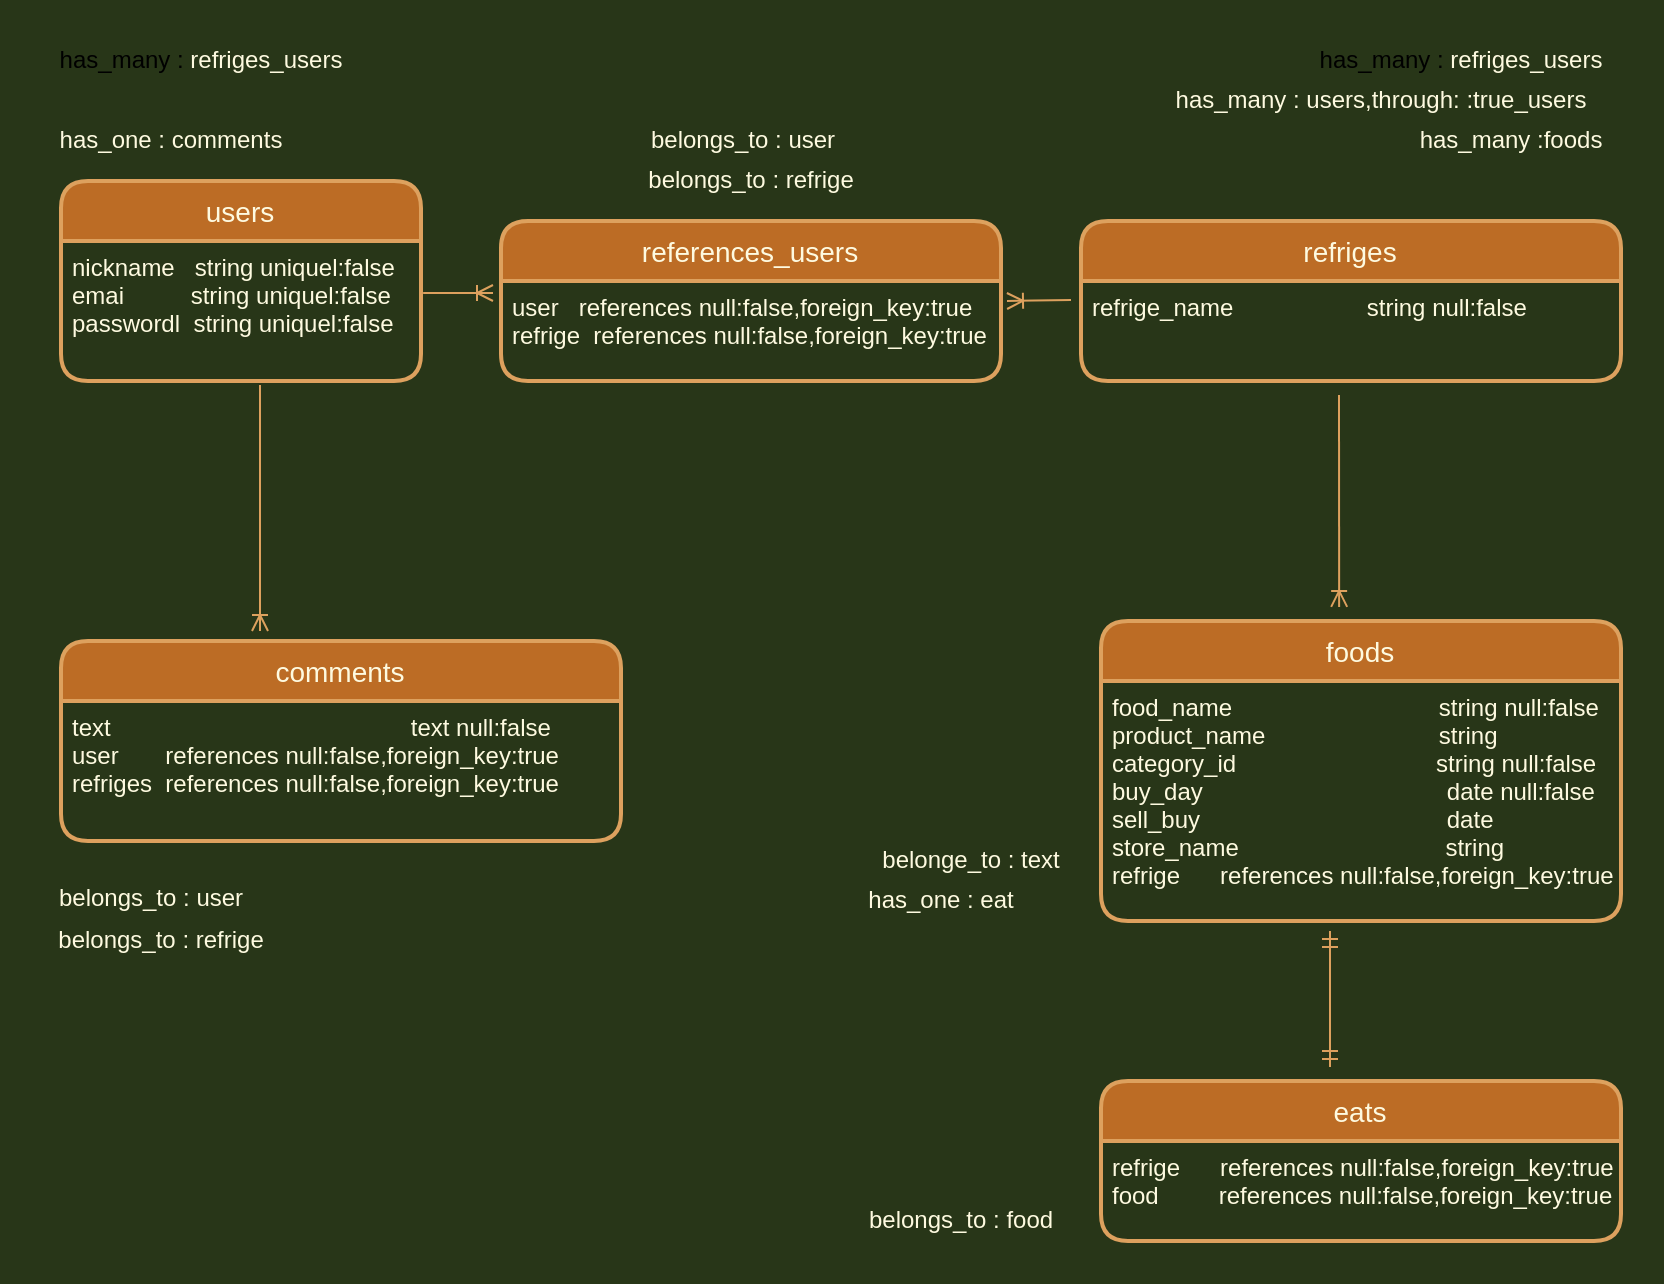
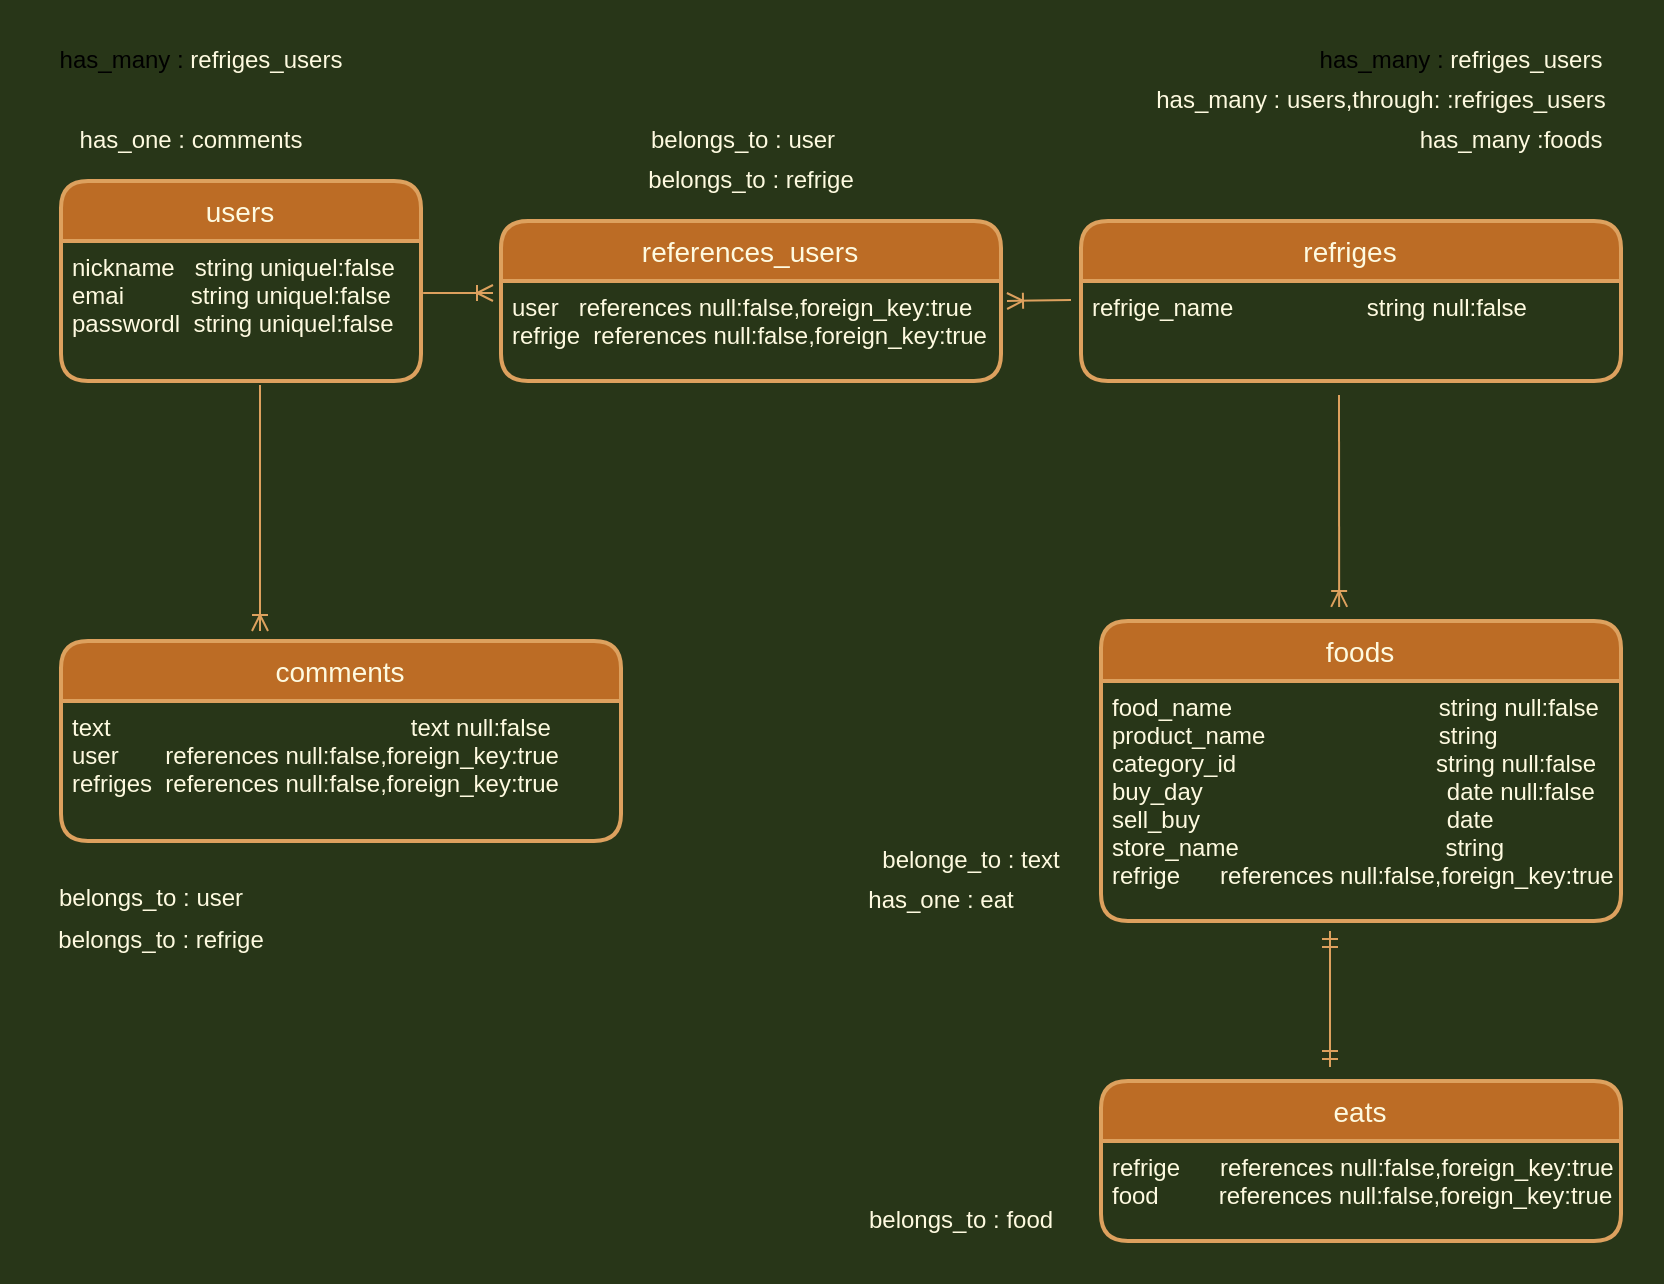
(1382, 101) -> (1382, 101)
(171, 141) -> (191, 141)
